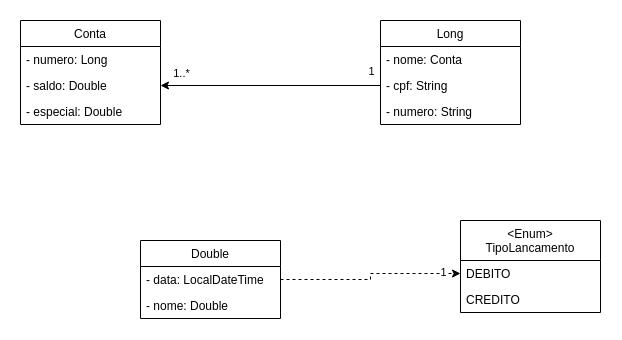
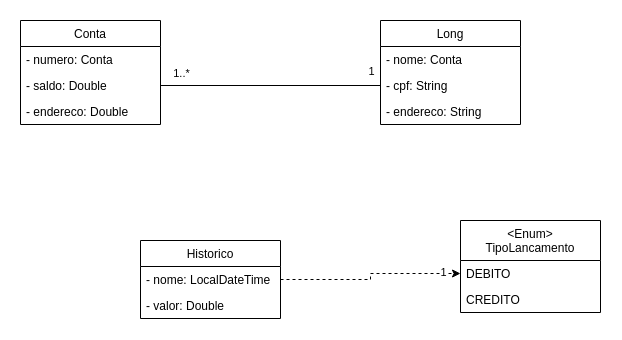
(68, 60) -> (72, 60)
(169, 86) -> (167, 86)
(77, 112) -> (80, 112)
(434, 112) -> (440, 112)
(210, 254) -> (210, 254)
(209, 280) -> (209, 280)
(187, 306) -> (189, 306)
